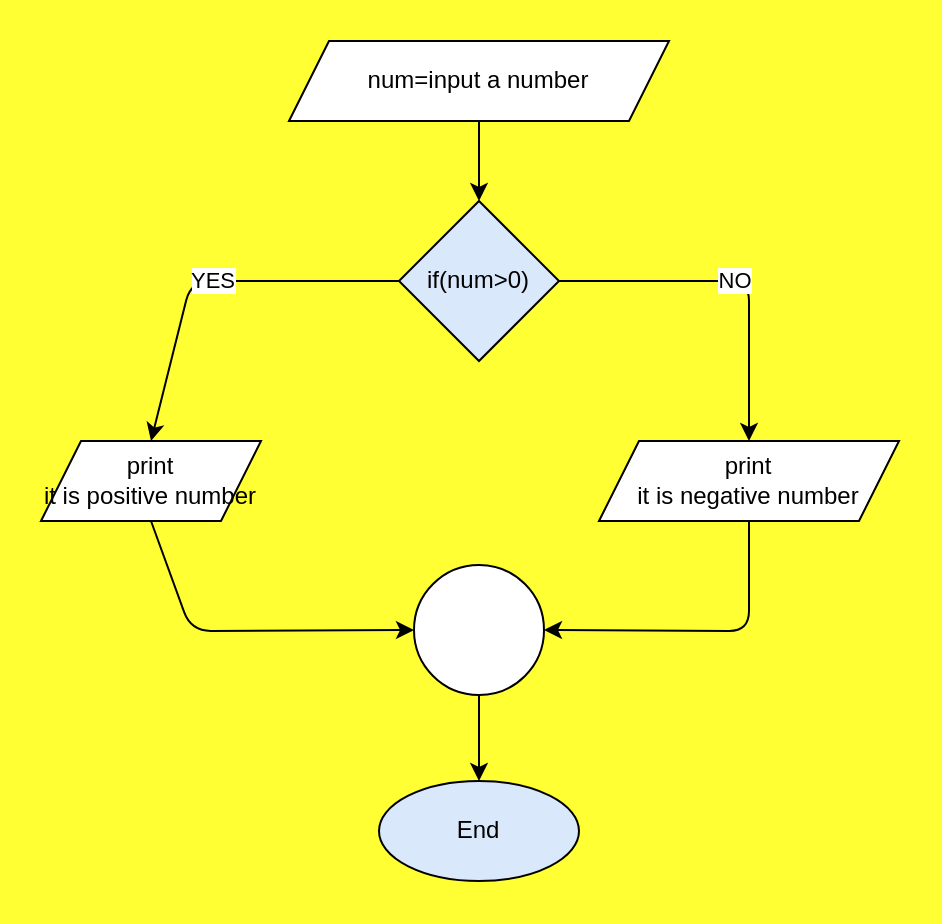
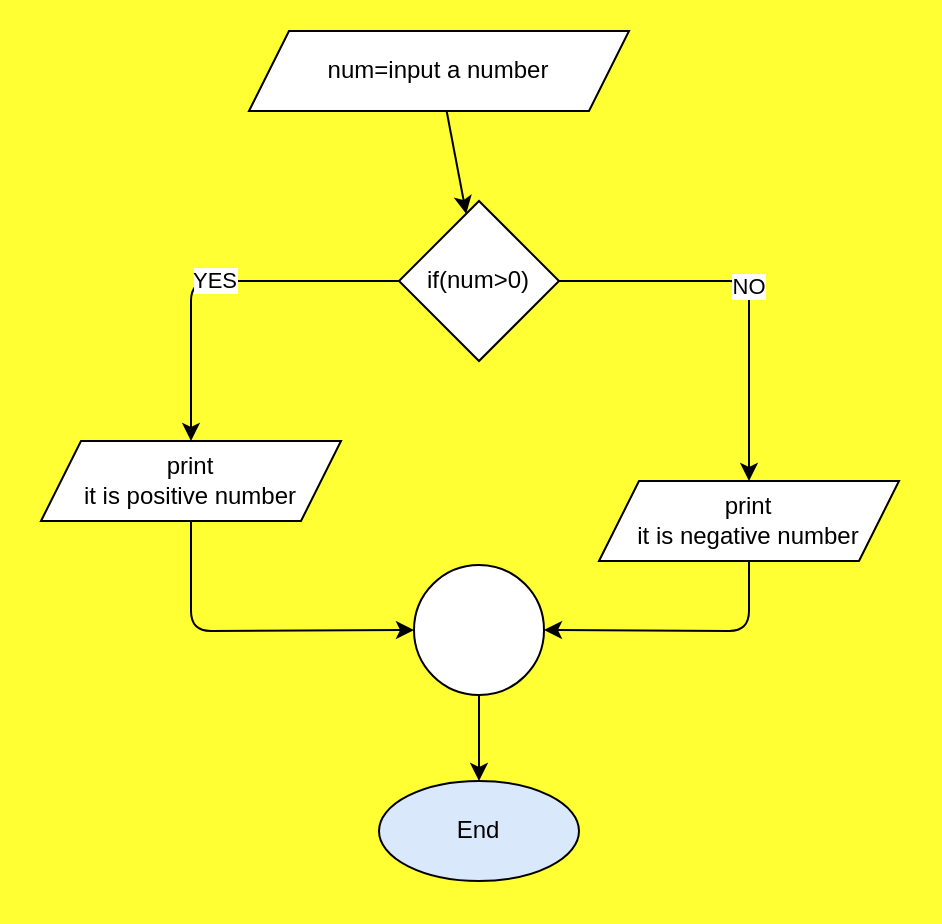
(479, 81) -> (439, 71)
(479, 281) -> (479, 281)
(151, 481) -> (191, 481)
(749, 481) -> (749, 521)
